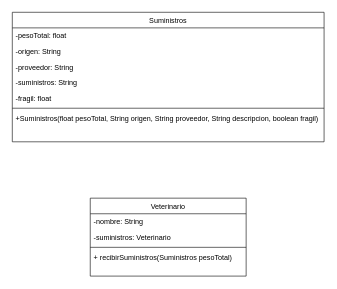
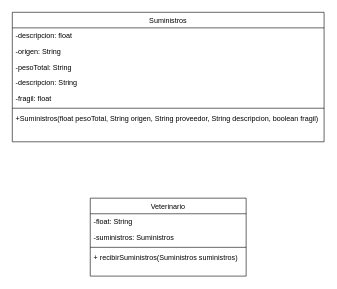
(46, 36) -> (49, 36)
(49, 67) -> (48, 67)
(51, 83) -> (51, 83)
(121, 222) -> (118, 222)
(138, 238) -> (138, 238)
(172, 258) -> (175, 258)
